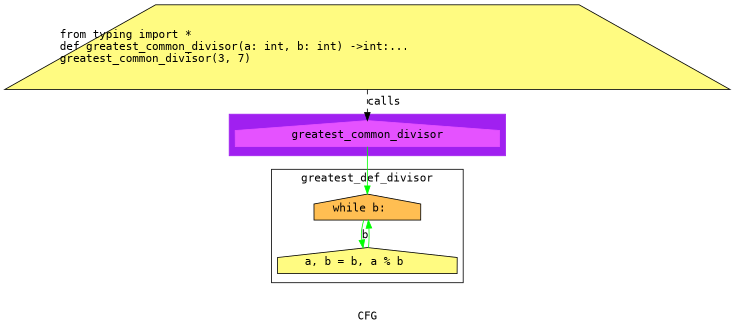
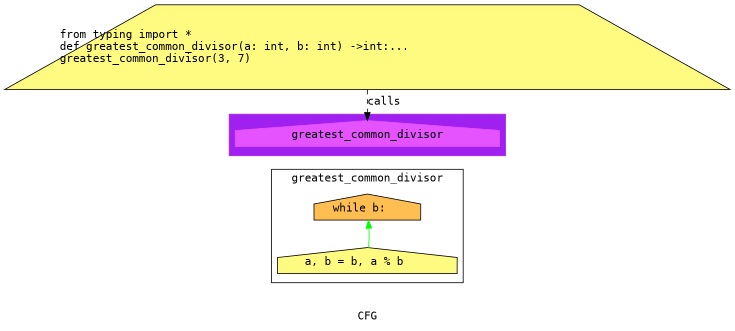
(367, 164) -> none
(367, 178) -> (367, 178)
(362, 230) -> none
